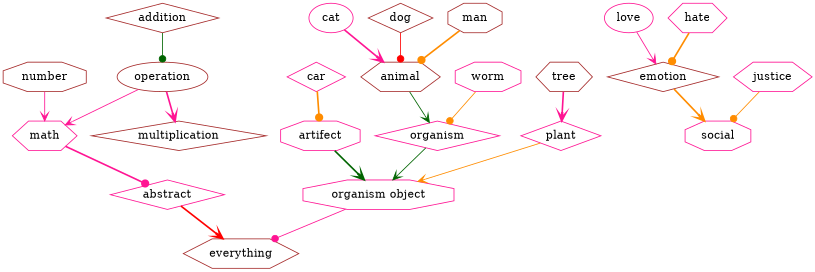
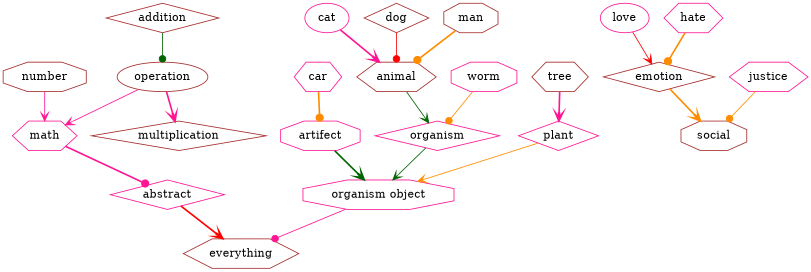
(644, 45) -> (640, 45)
(316, 77) -> (318, 77)
(718, 136) -> (714, 136)
